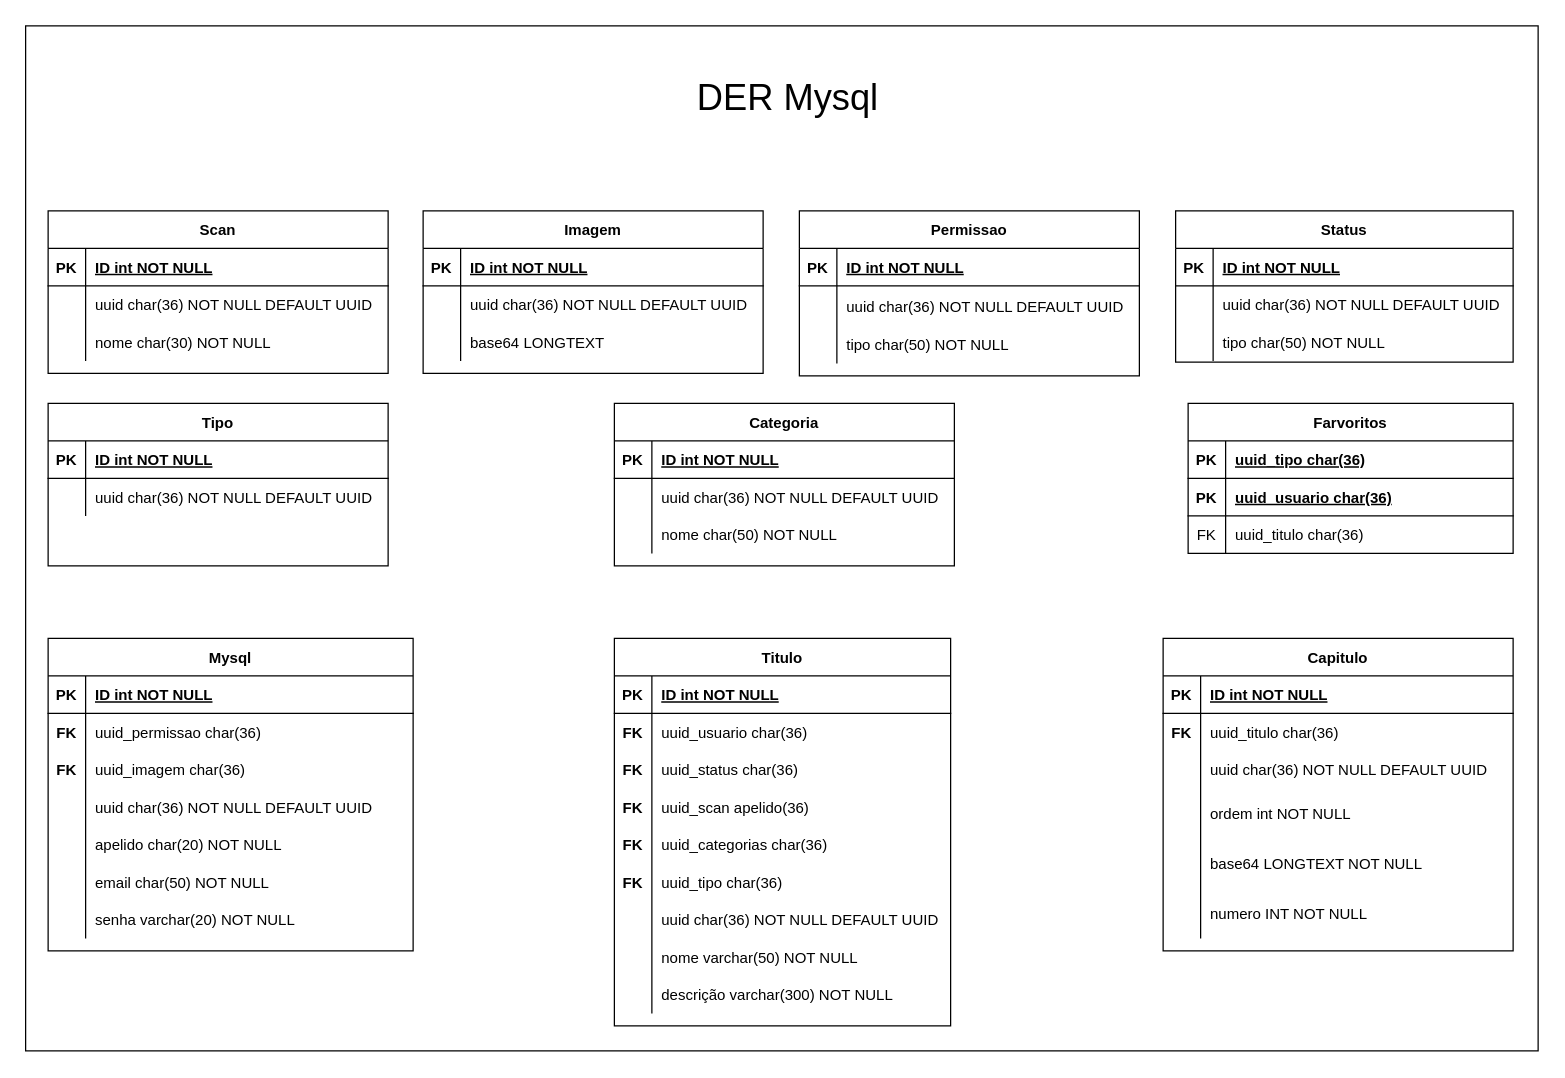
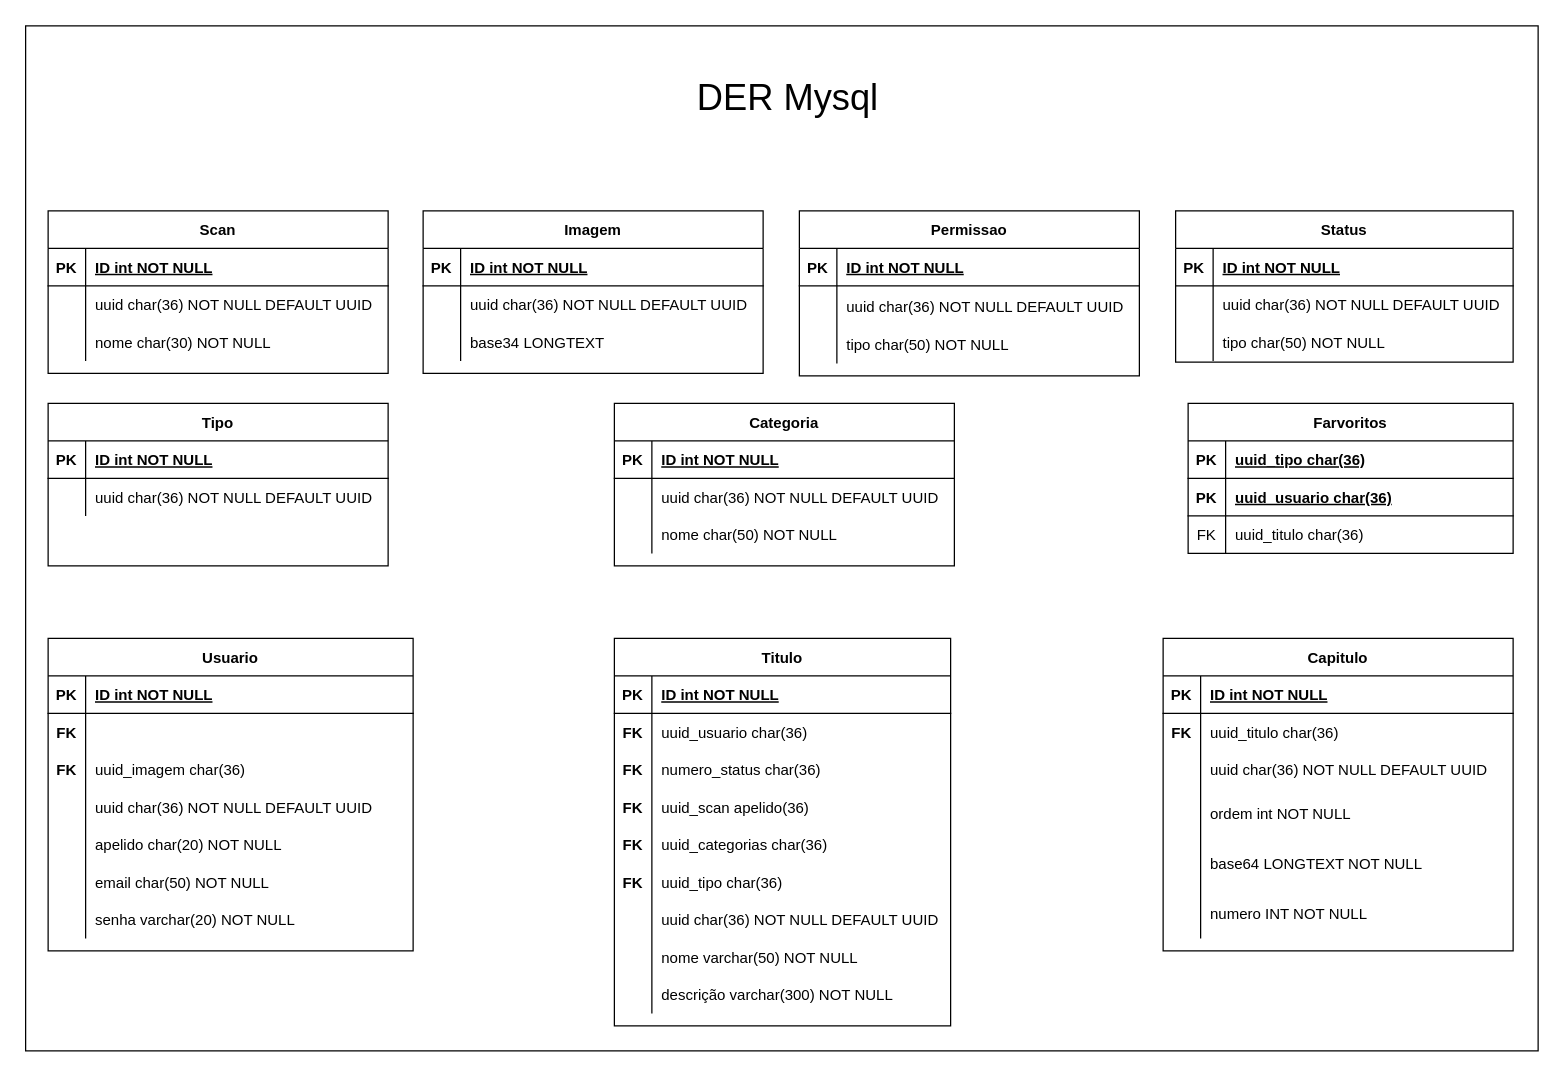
(531, 343) -> (531, 343)
(230, 658) -> (230, 658)
(249, 732) -> none
(741, 770) -> (752, 770)
